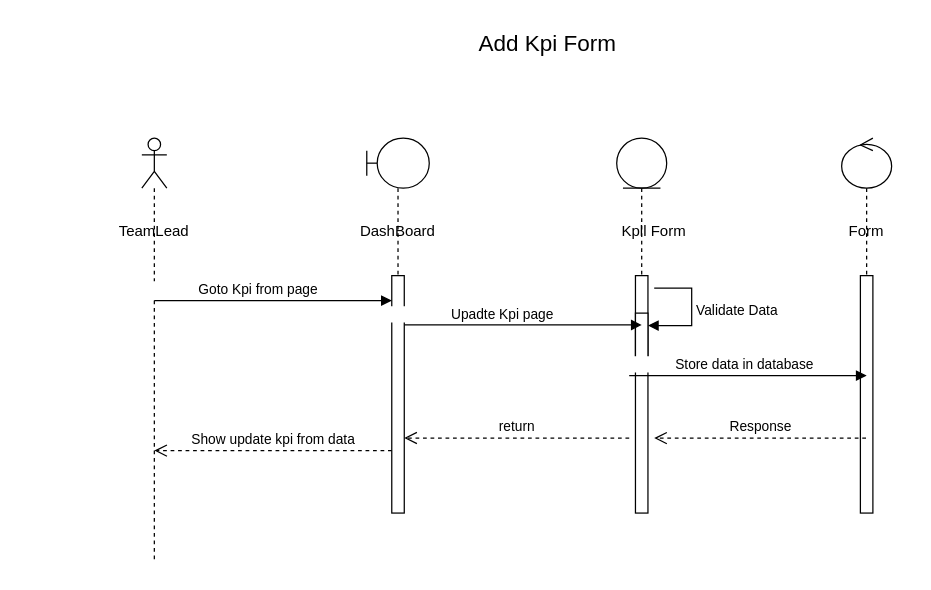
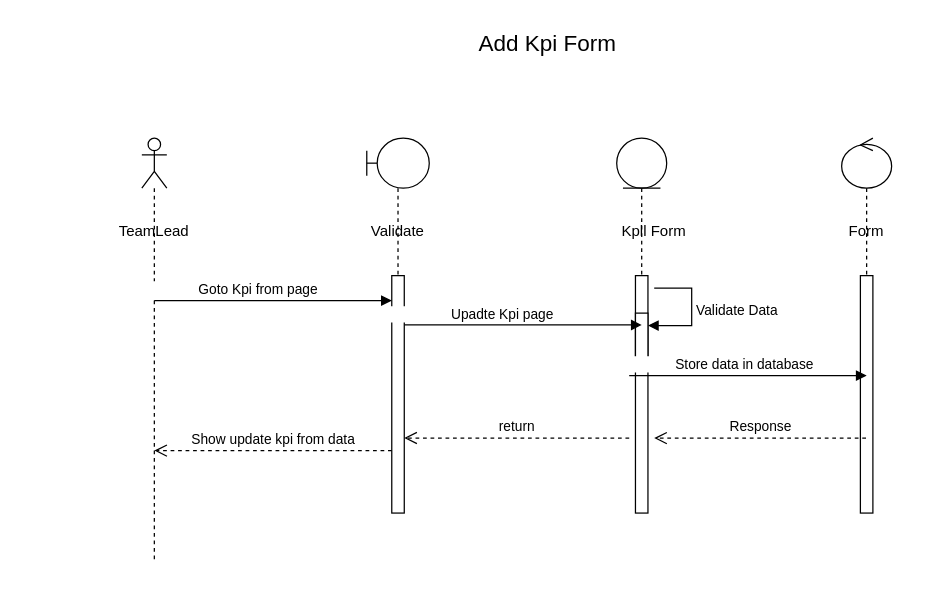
(398, 232) -> (398, 232)
